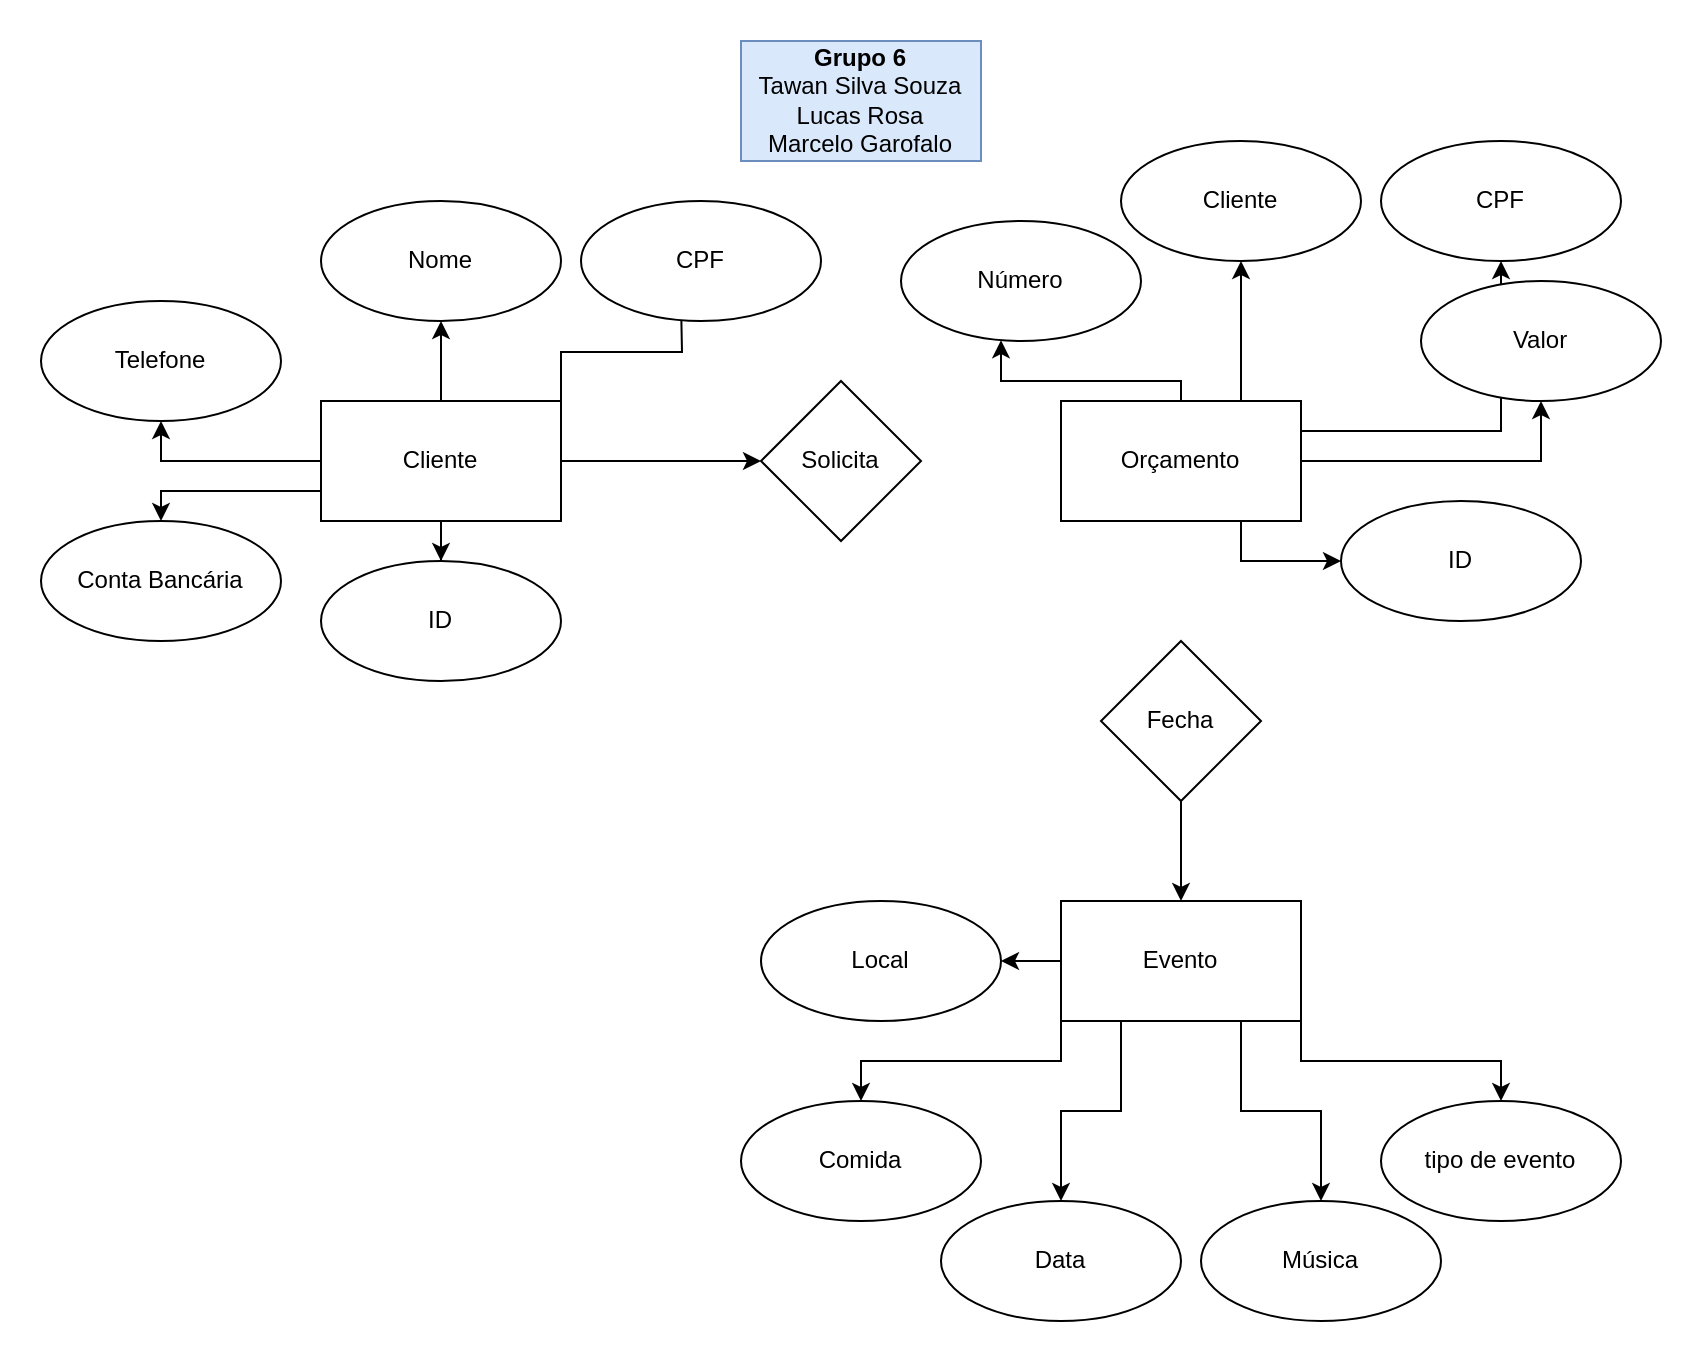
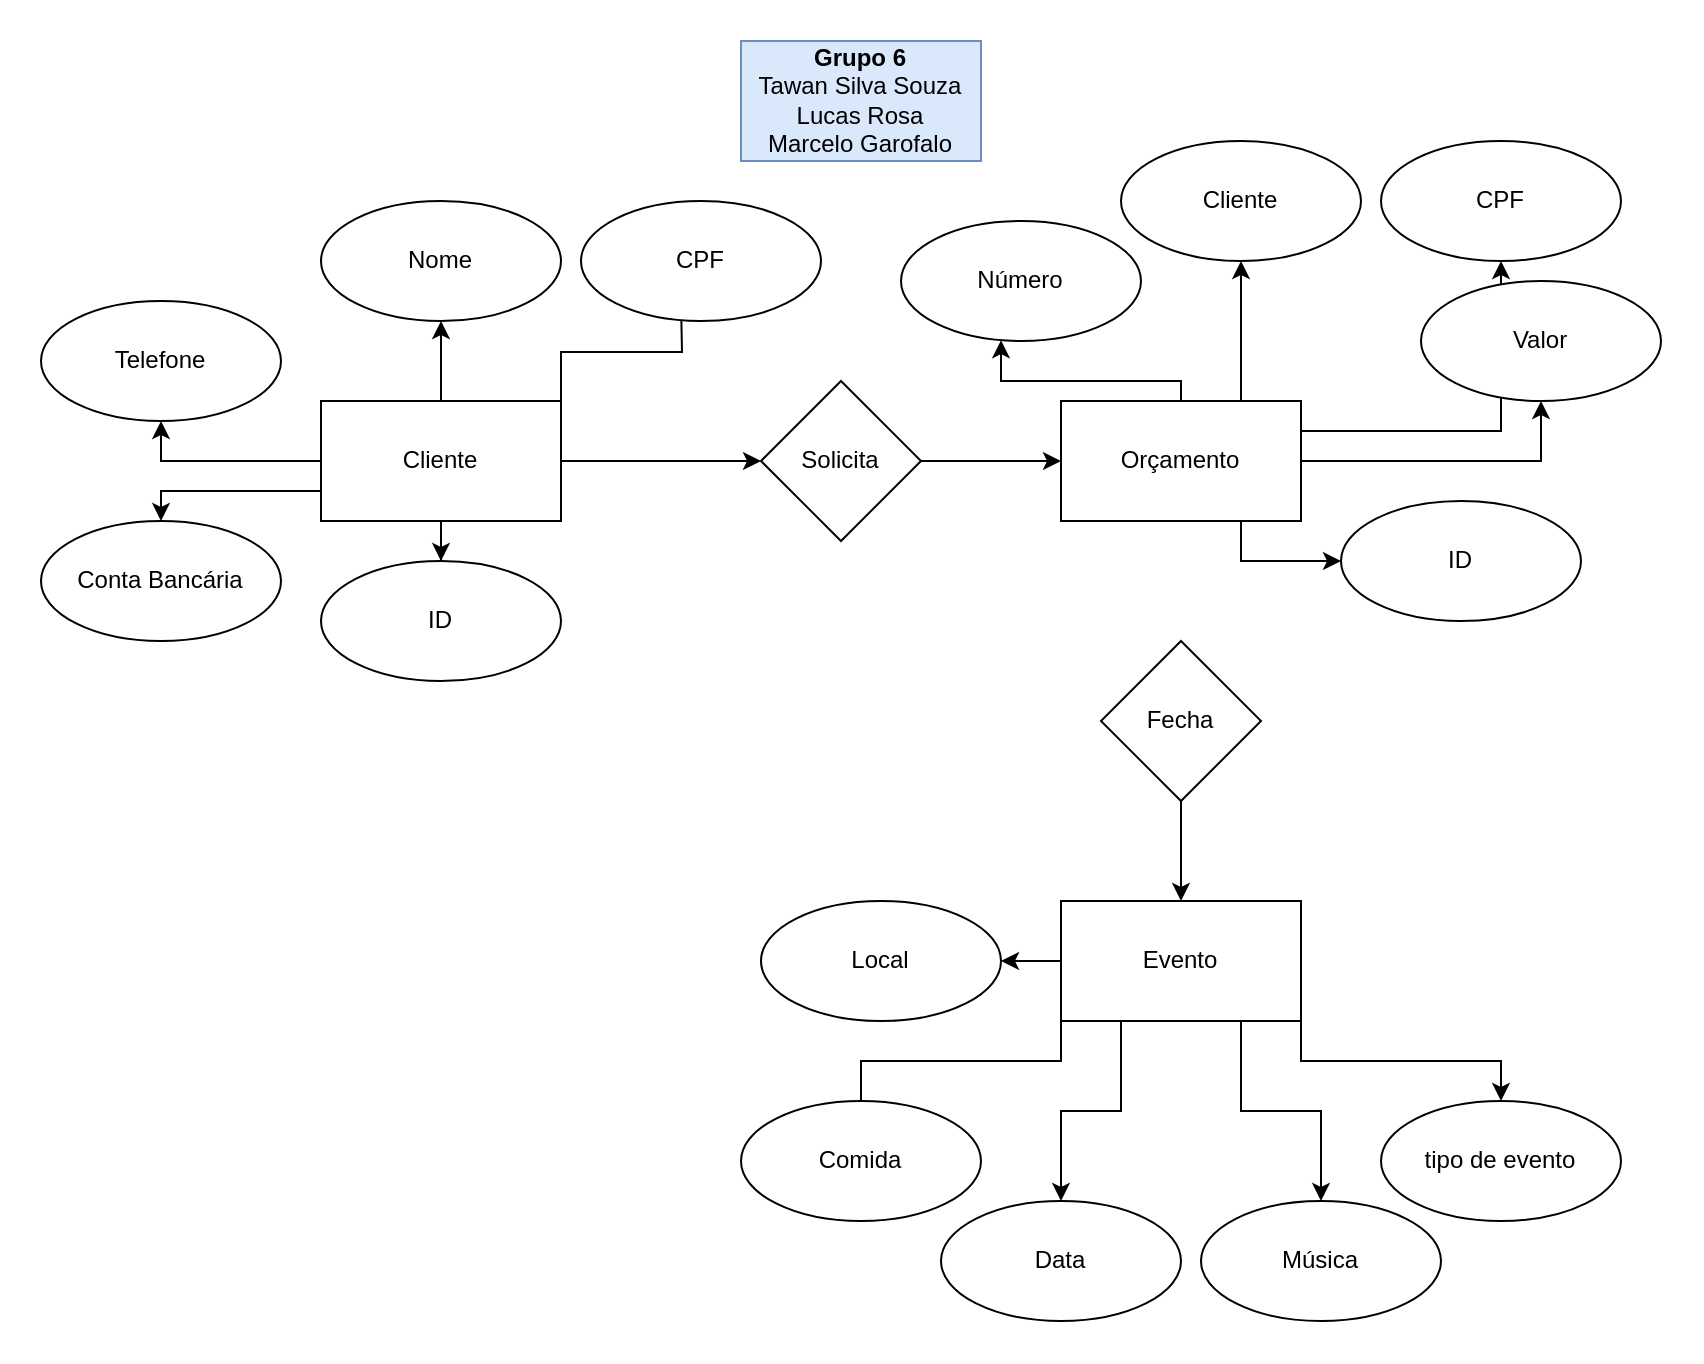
none -> (984, 461)
(861, 1086) -> (861, 1091)
